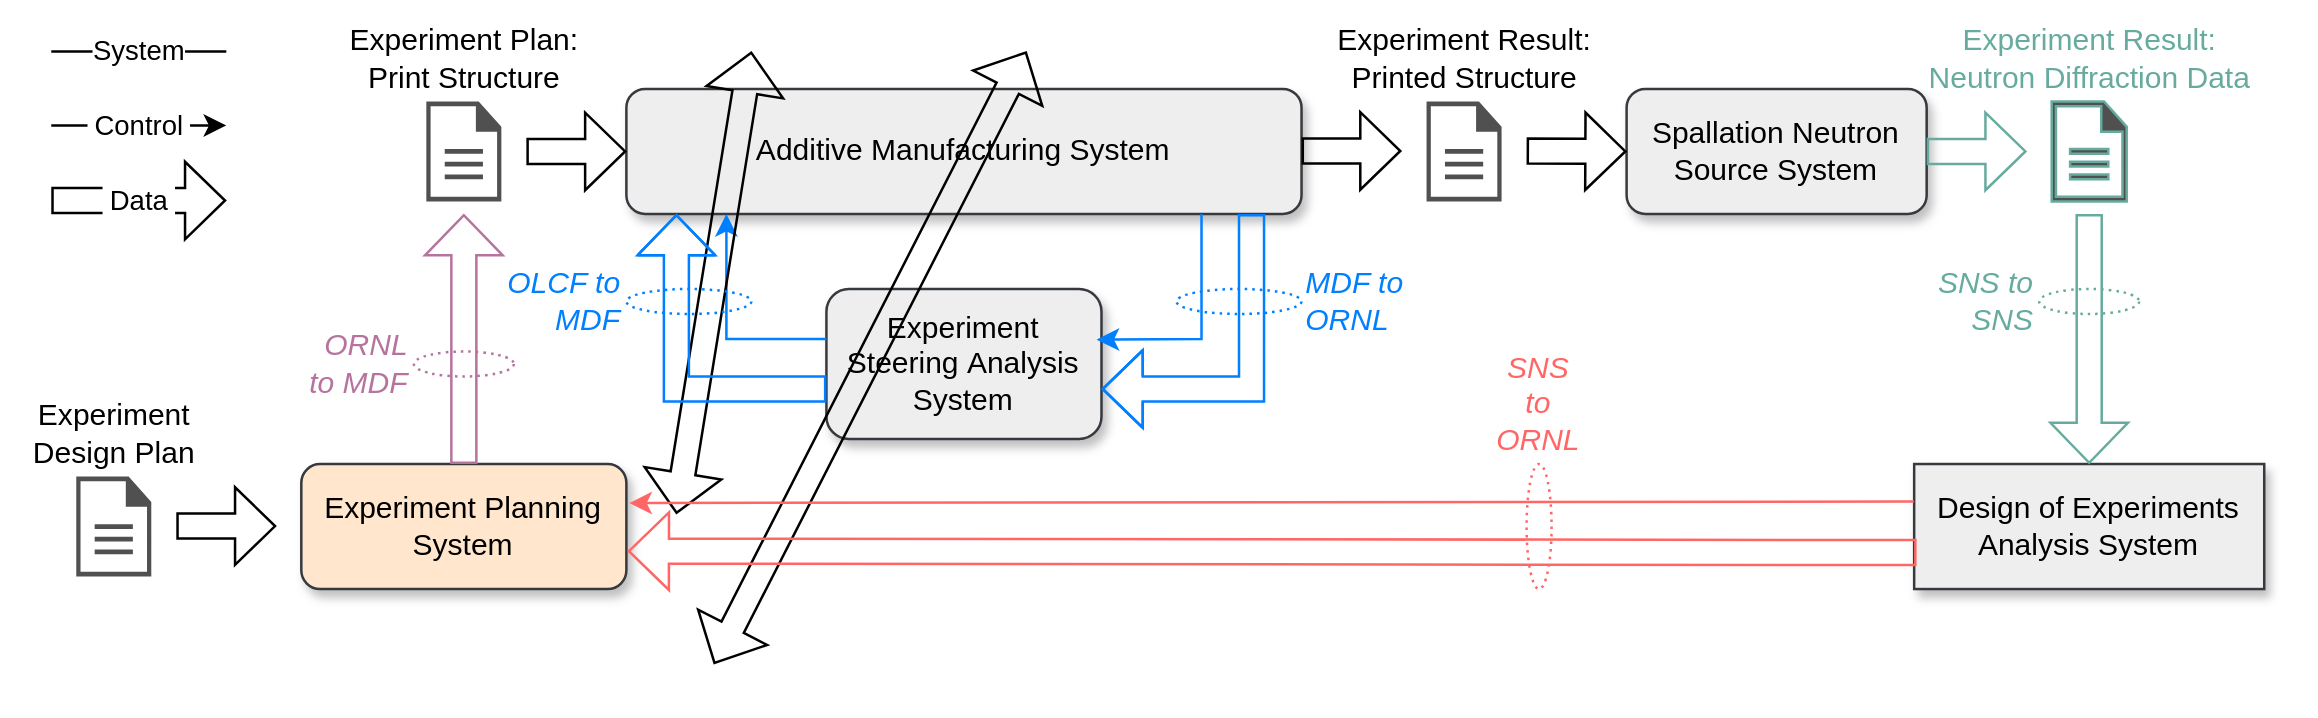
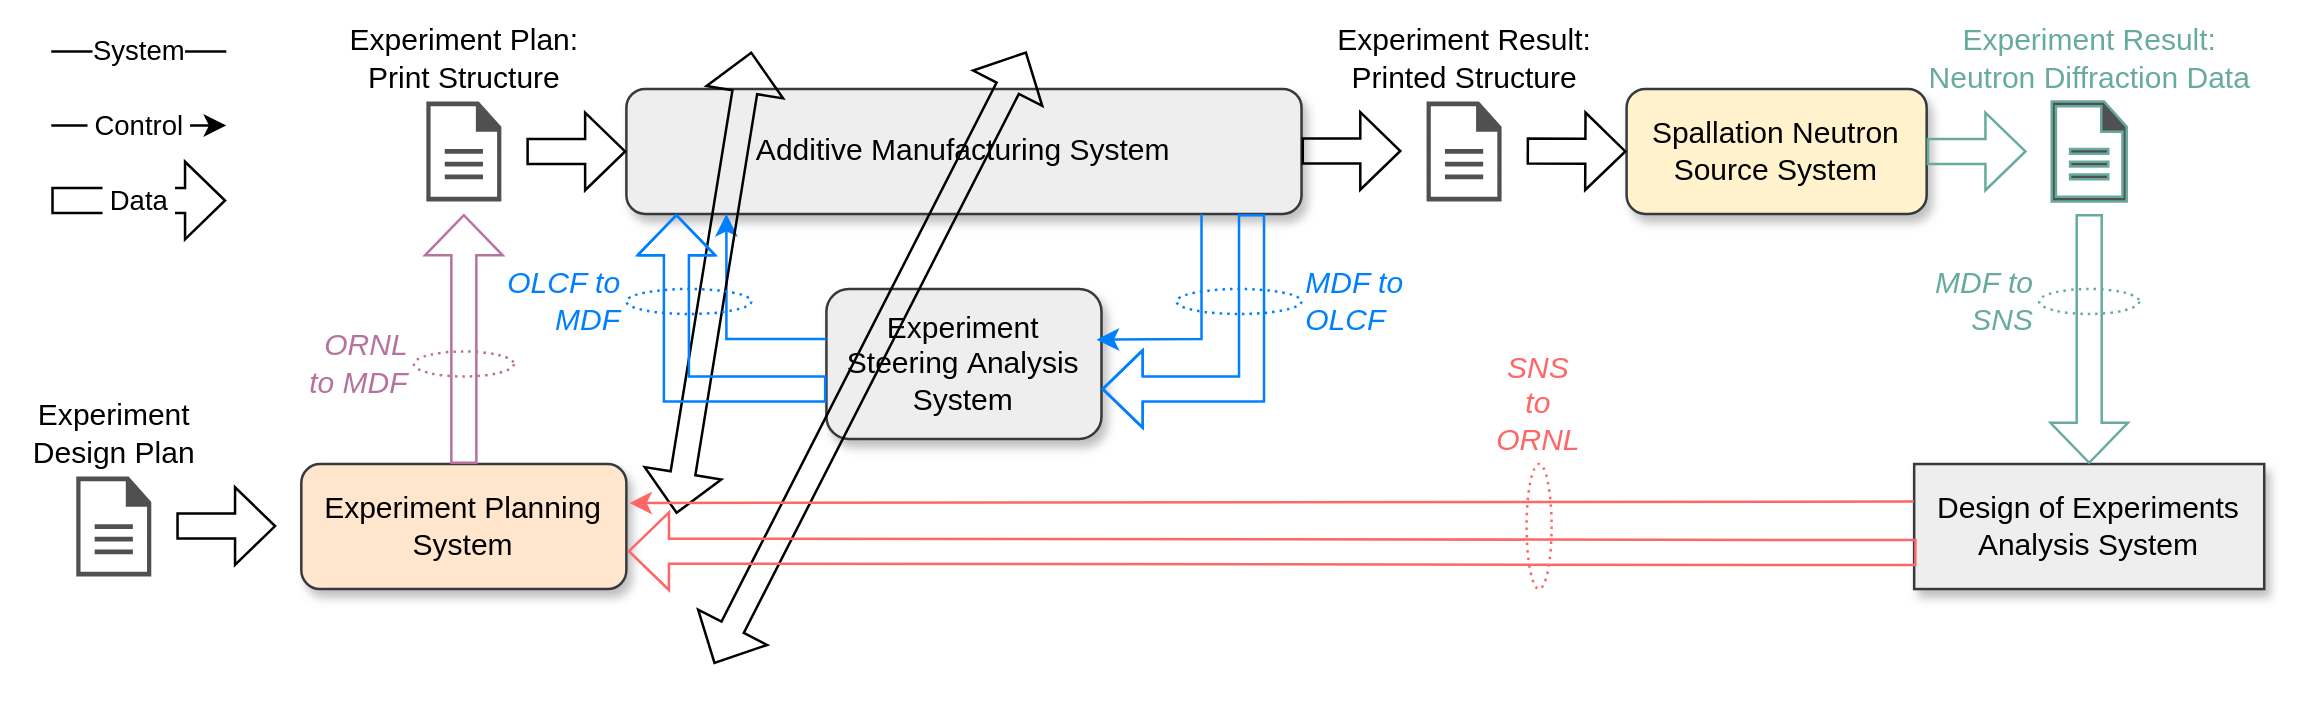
(1776, 151) -> (1776, 151)
(1371, 301) -> (1371, 301)
(1981, 301) -> (1981, 301)
